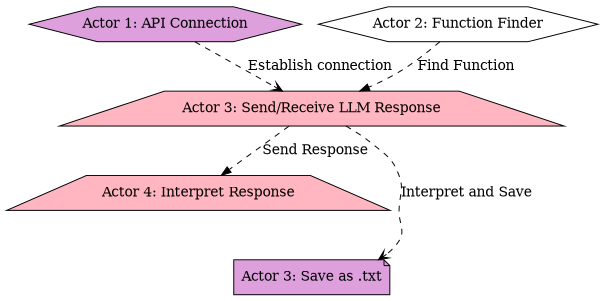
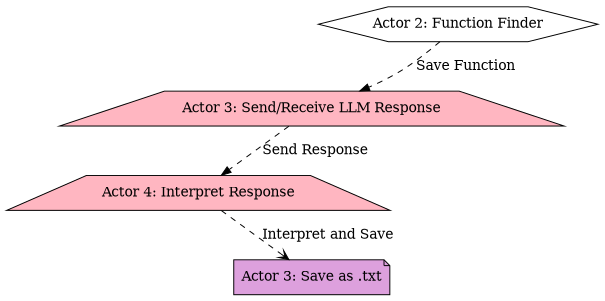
(165, 24) -> none
(466, 66) -> (466, 66)
(401, 181) -> (251, 232)
